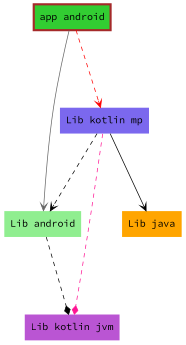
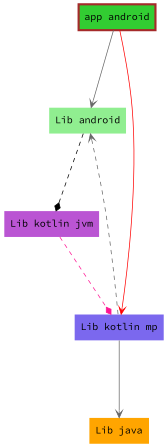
(87, 65) -> (134, 169)
(76, 169) -> (108, 227)
(127, 169) -> (119, 375)
(90, 220) -> (83, 272)
